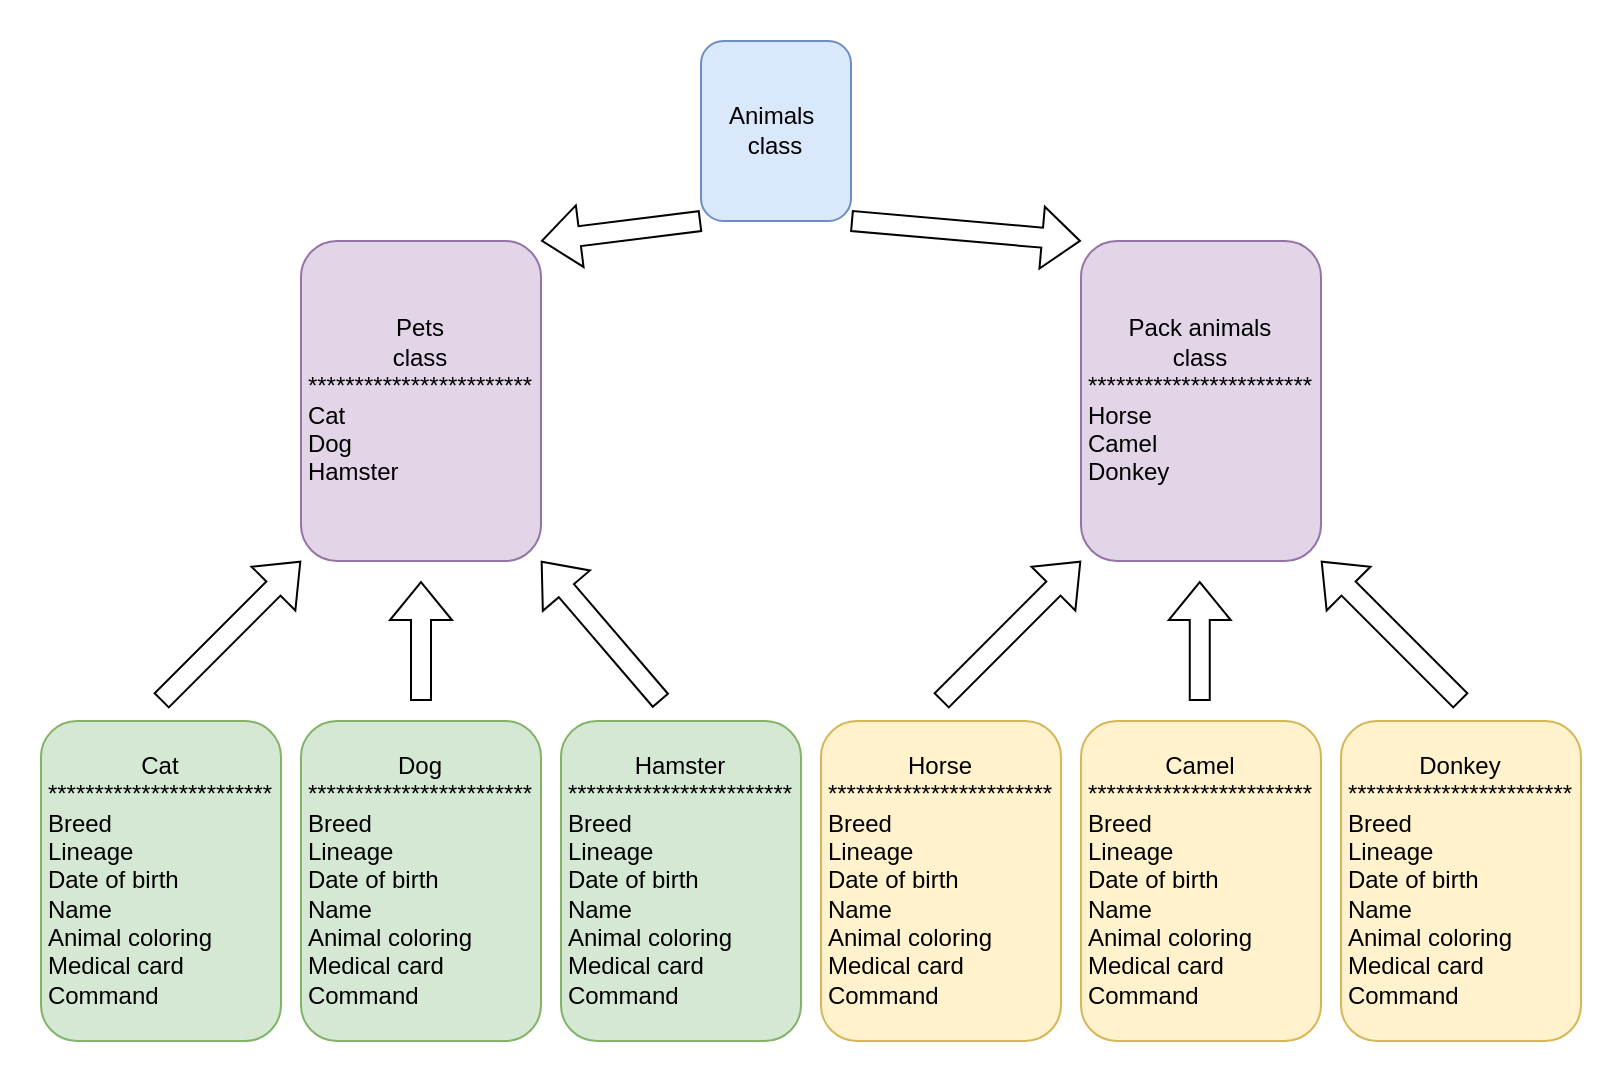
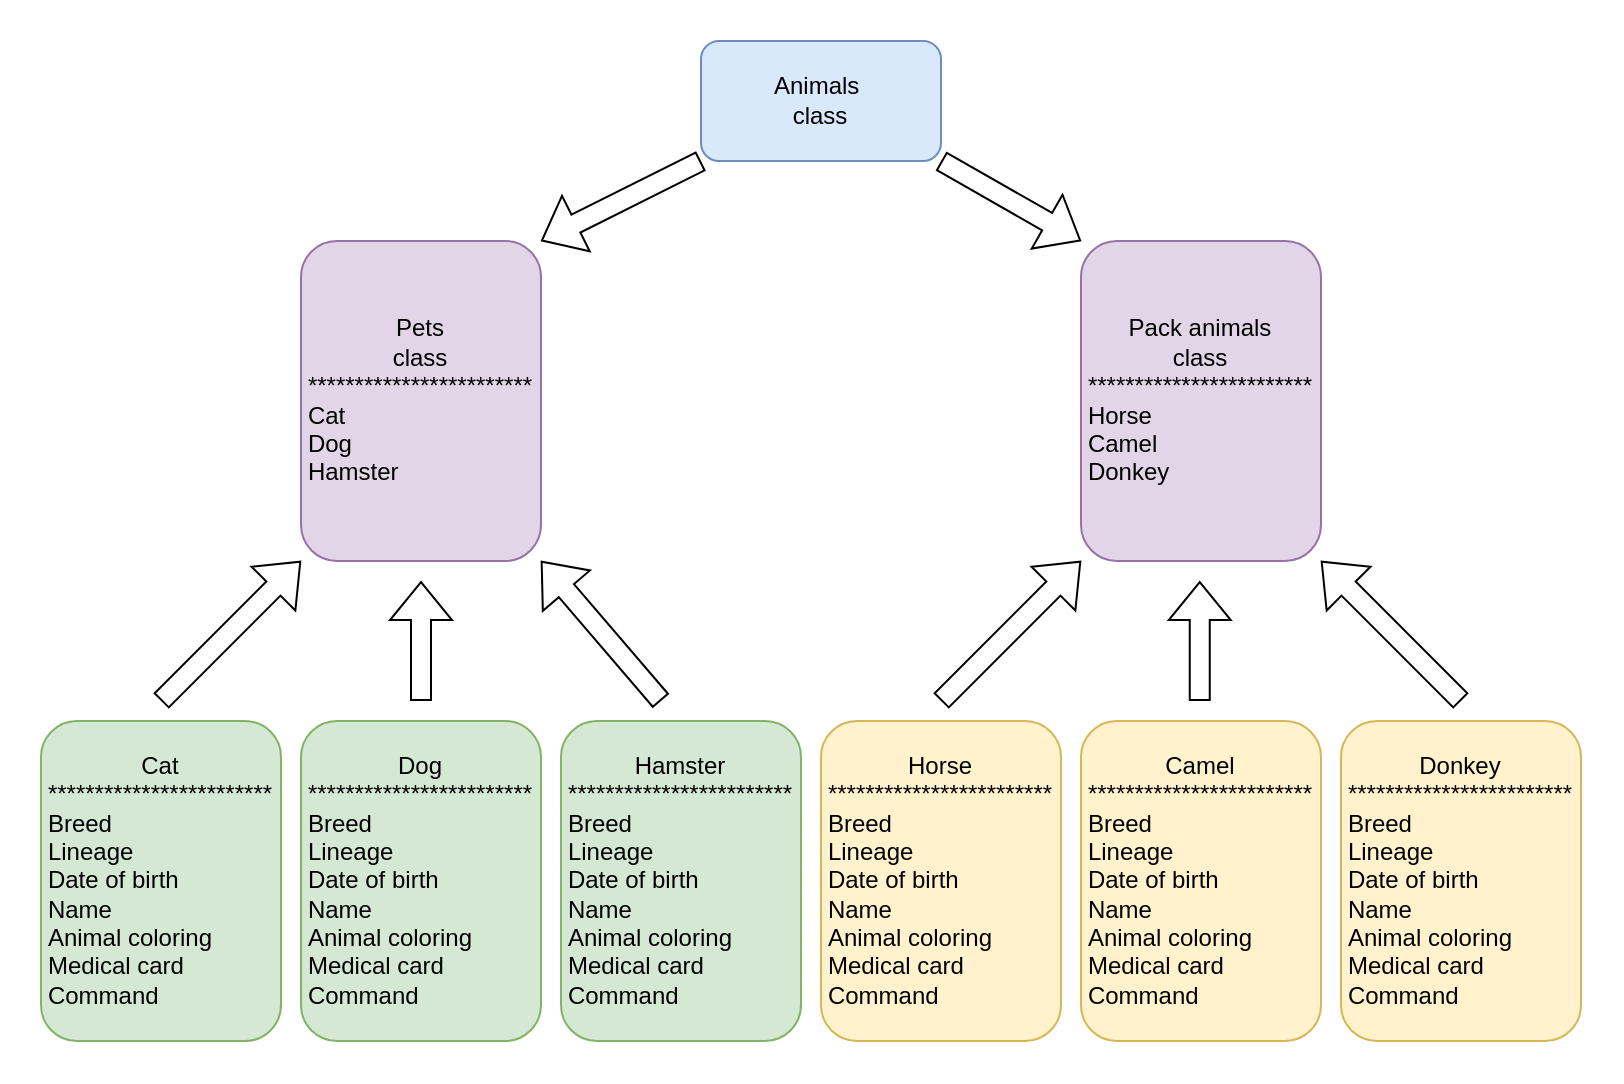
(776, 131) -> (821, 101)
